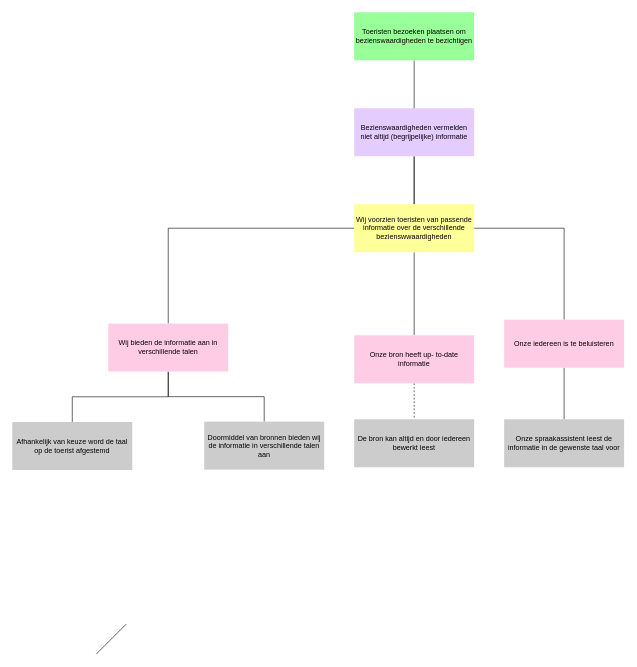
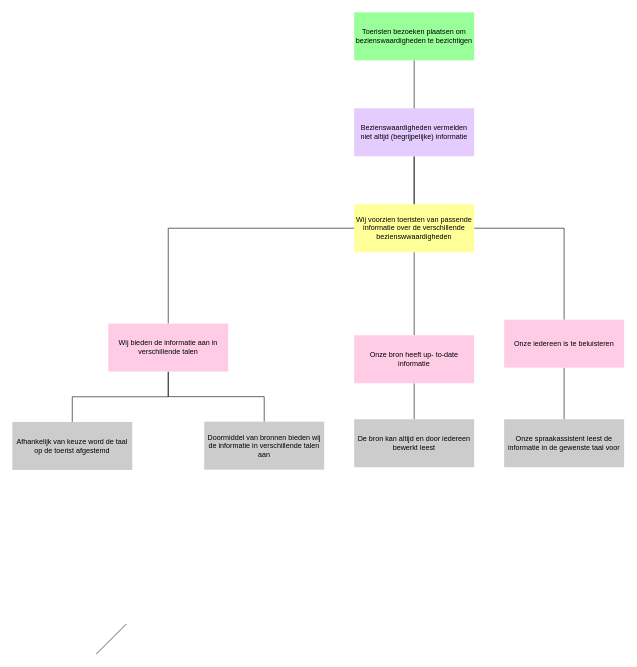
(414, 401) -> (414, 401)
